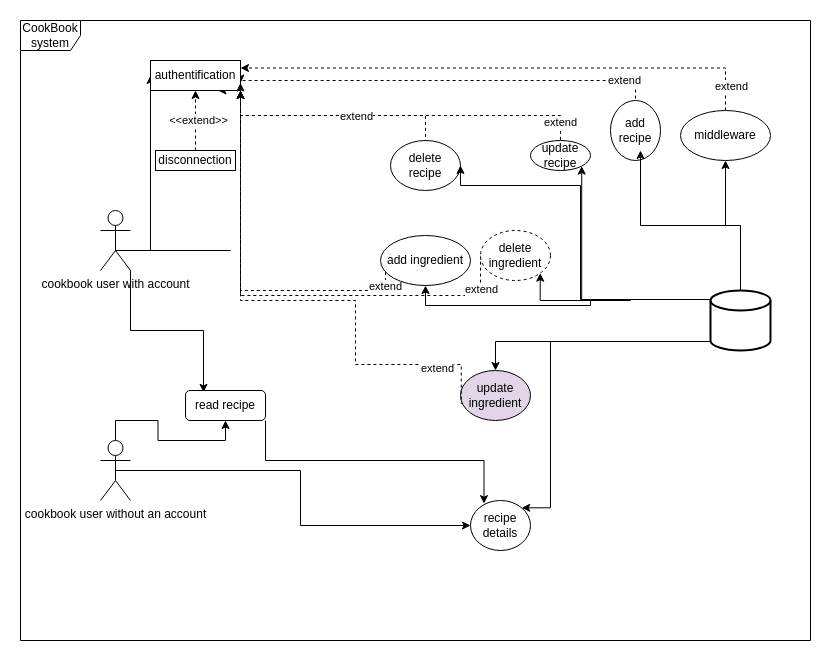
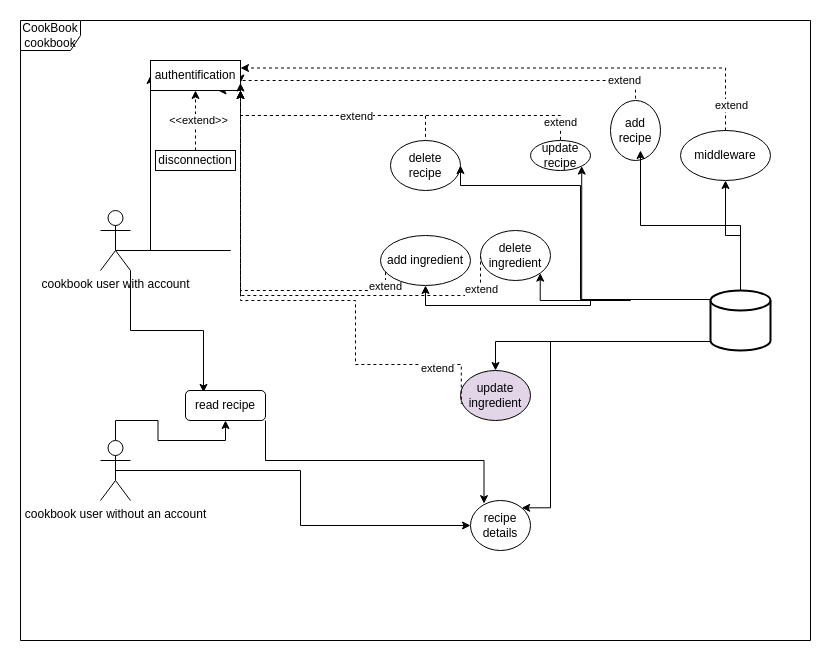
(51, 36) -> (51, 36)
(726, 136) -> (726, 156)
(516, 256) -> (516, 256)
